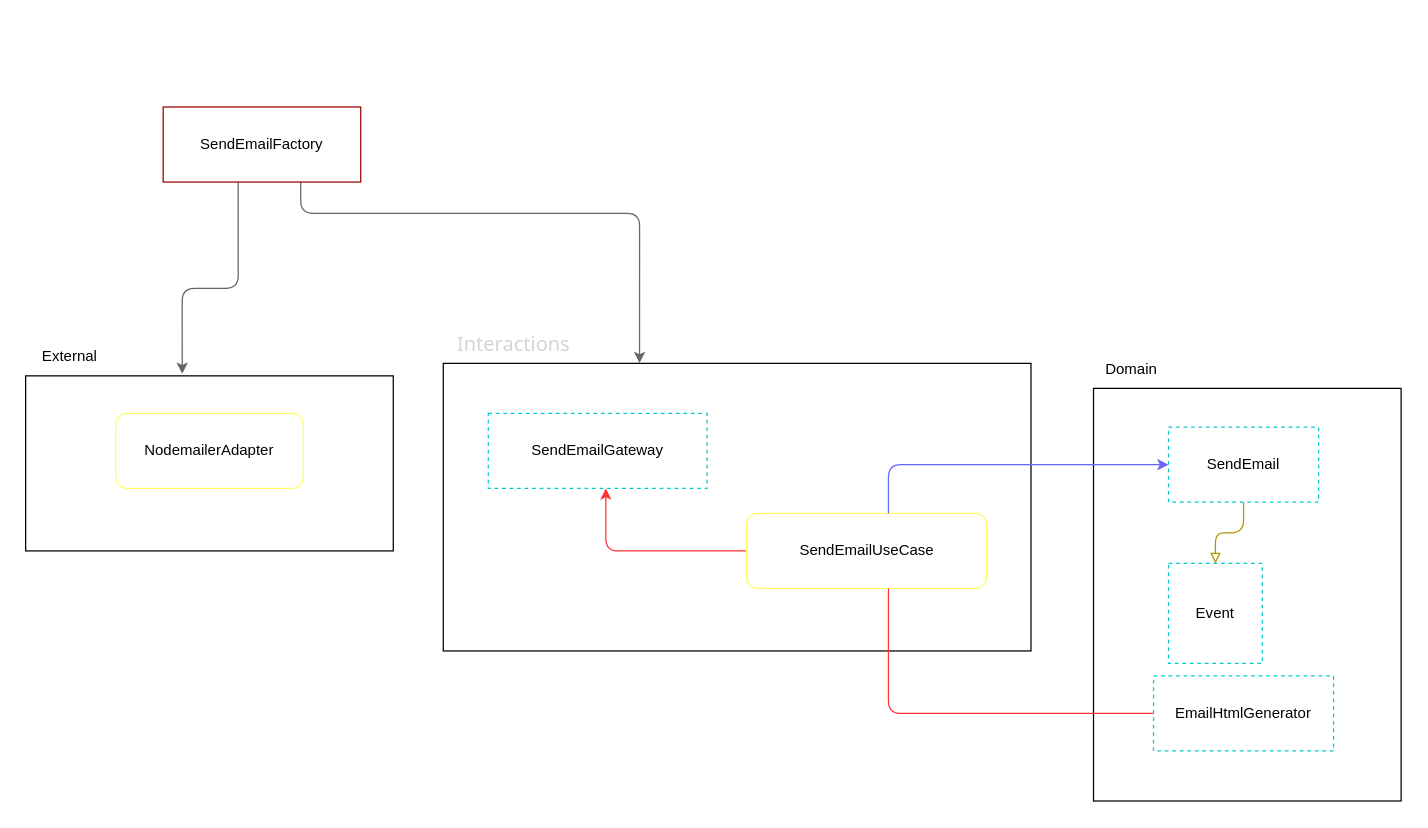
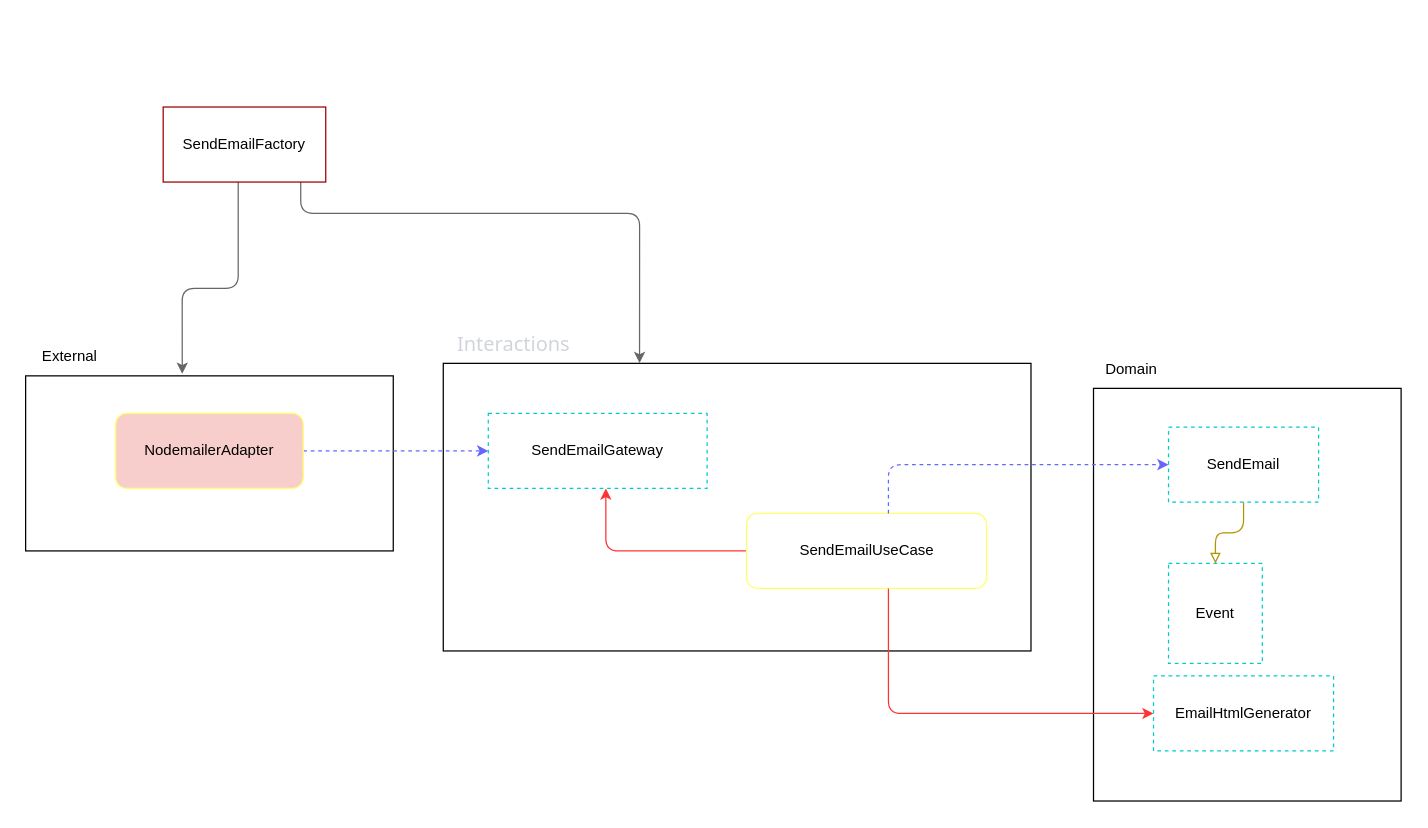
(262, 144) -> (244, 144)
(209, 451) -> (209, 451)
none -> (389, 451)
(1006, 464) -> (1006, 464)
(1147, 713) -> (1143, 713)
